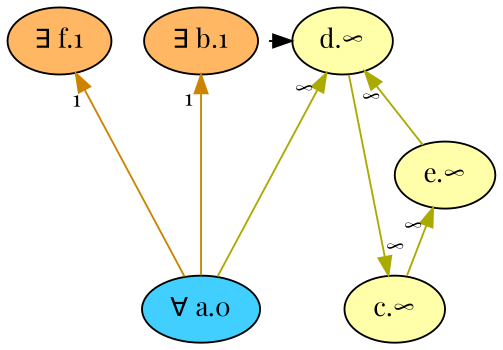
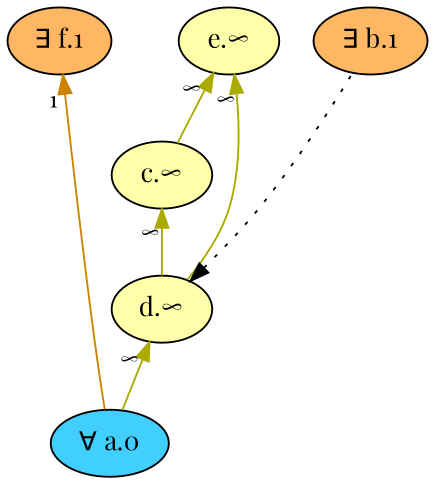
(400, 115) -> (233, 192)
(201, 185) -> none
